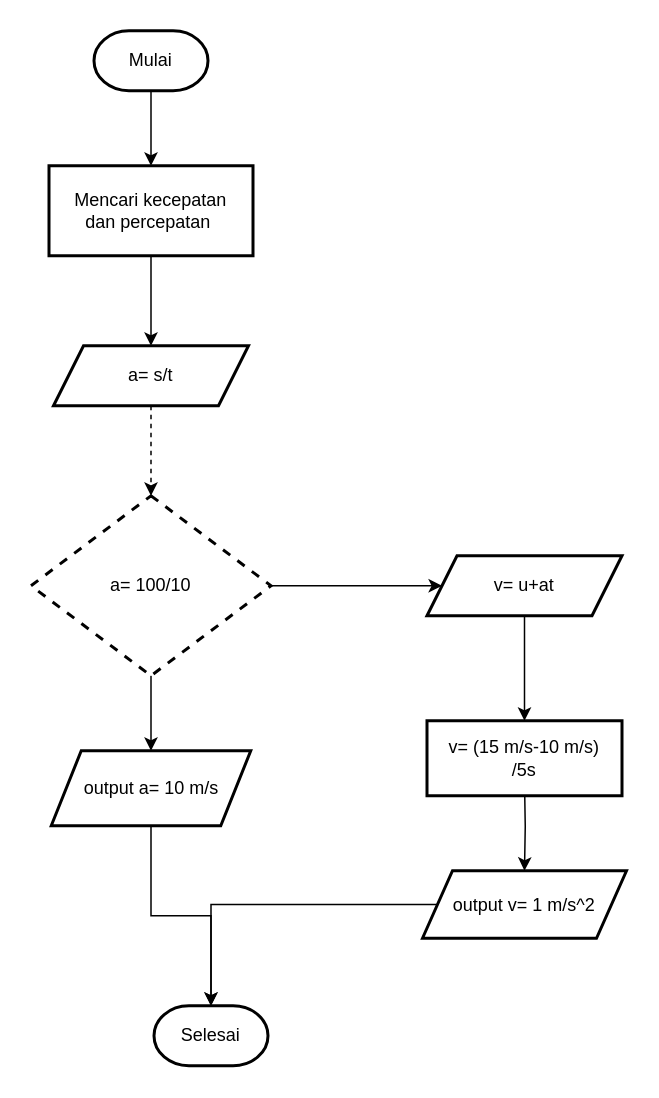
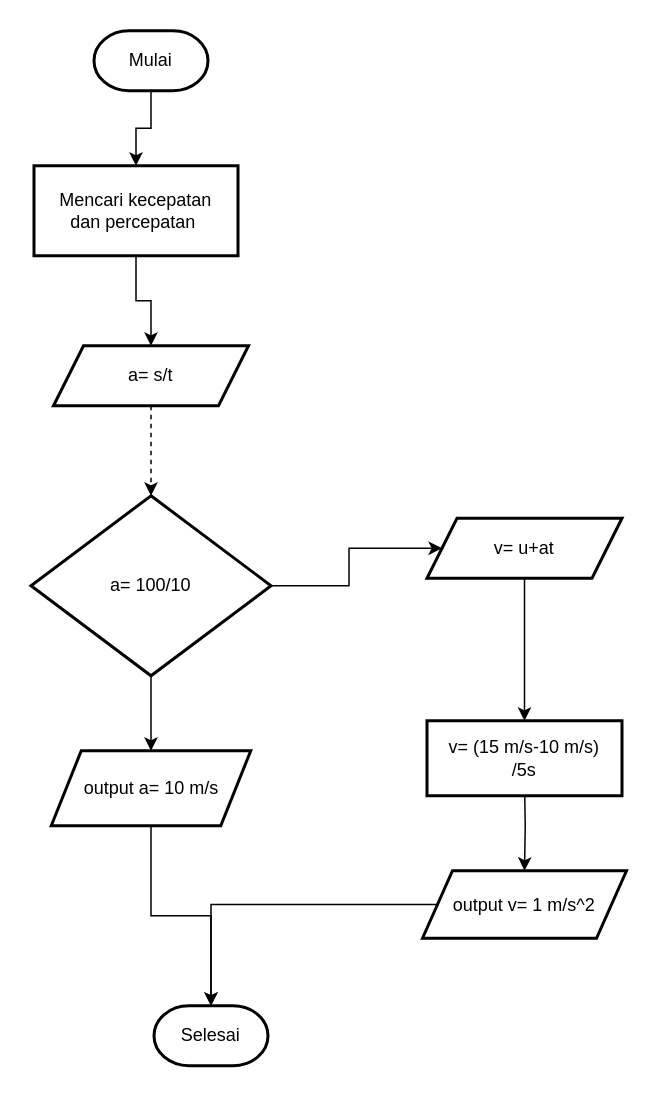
(151, 211) -> (136, 211)
(151, 586) -> (151, 586)
(524, 586) -> (524, 548)
